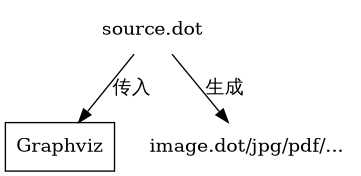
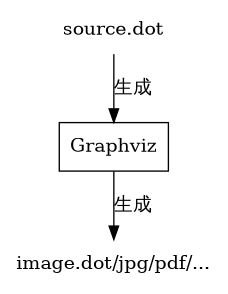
(196, 83) -> (114, 199)
(132, 88) -> (133, 88)
